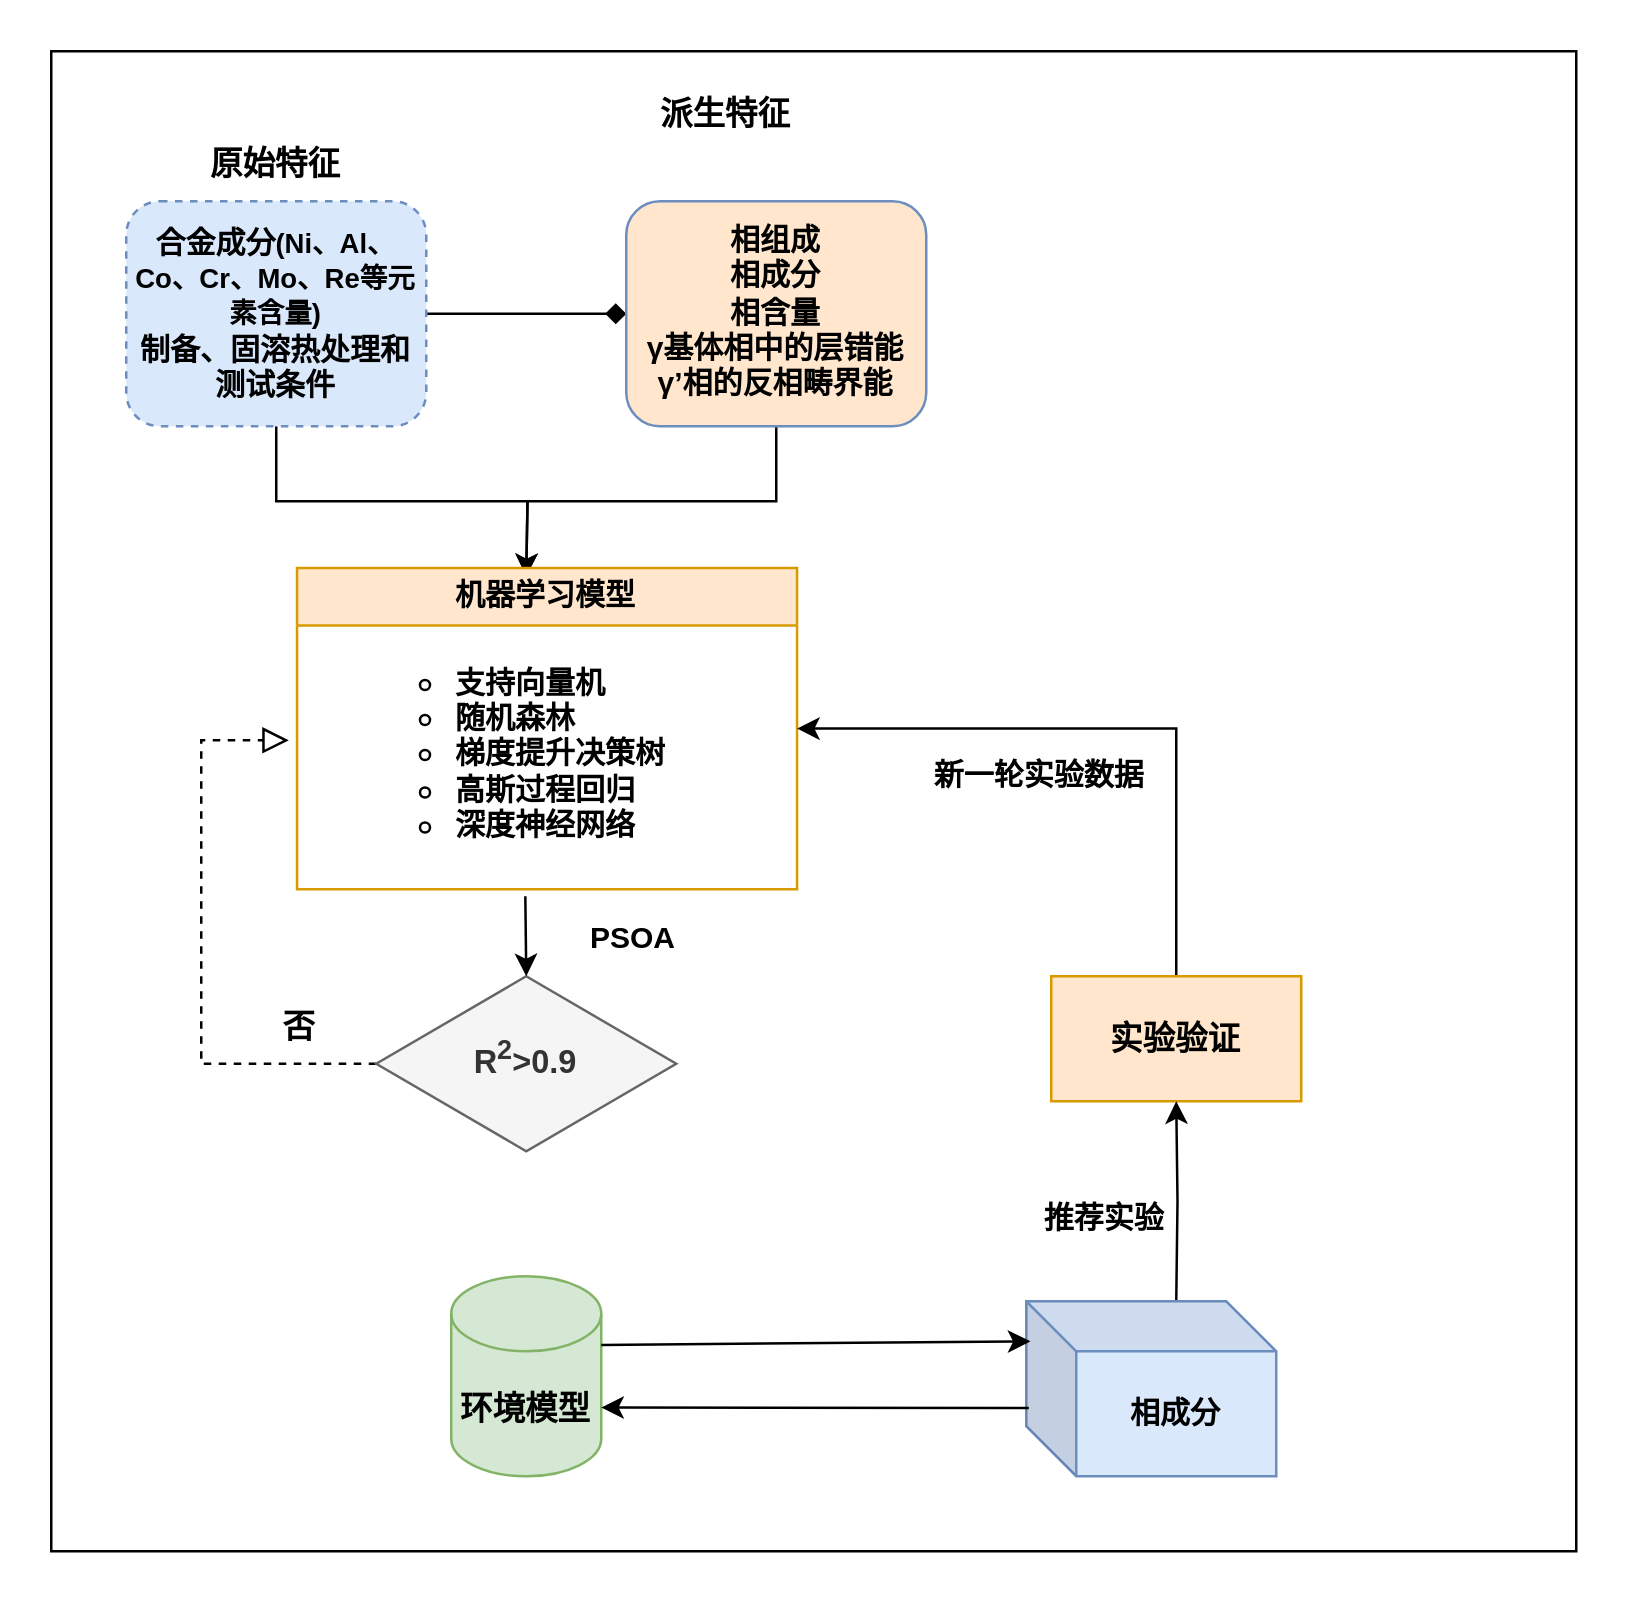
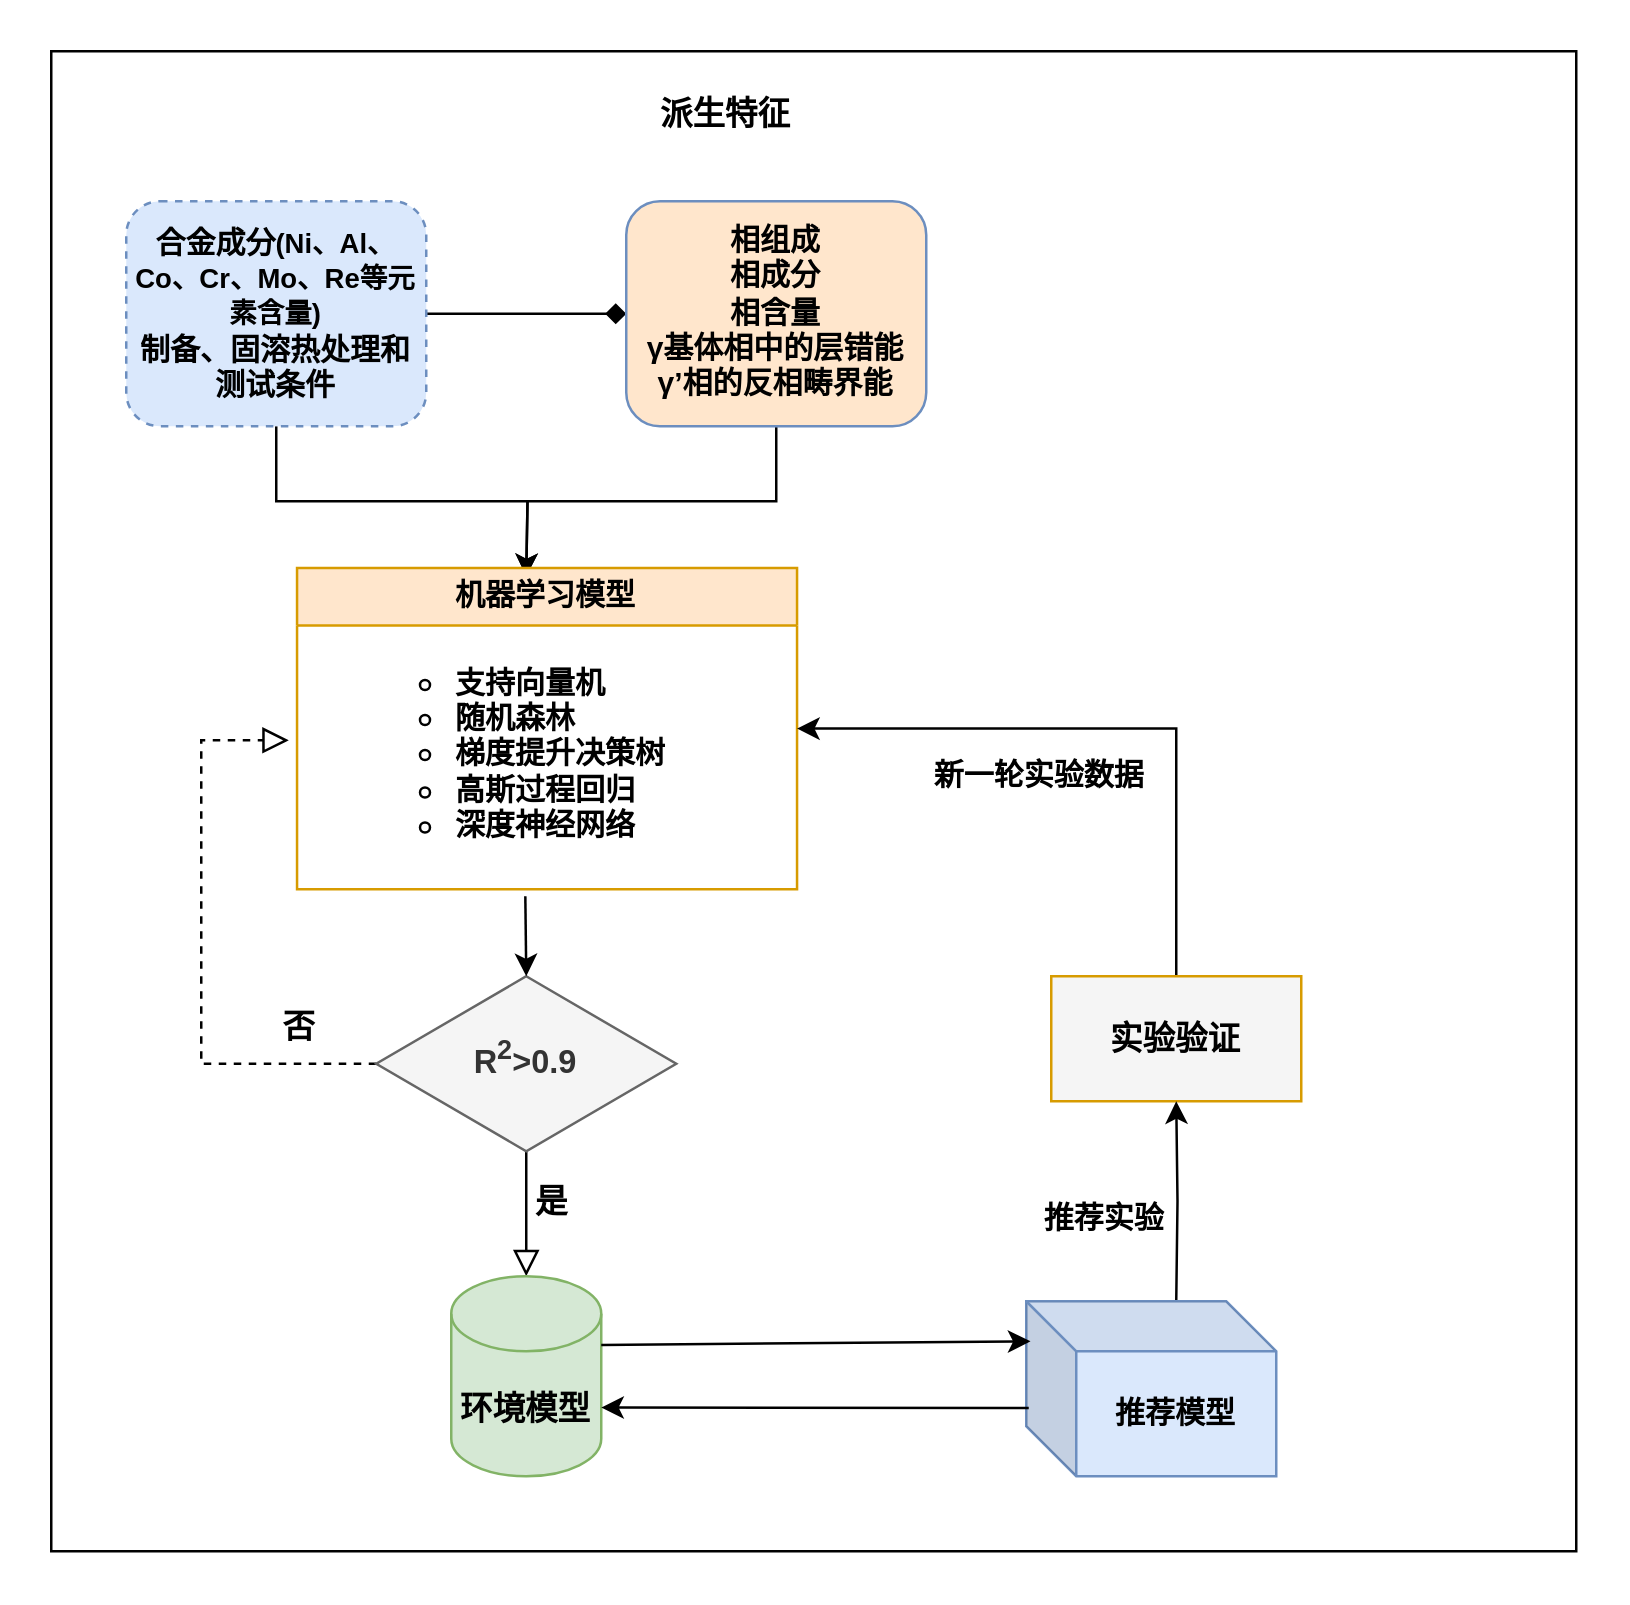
(276, 164) -> none
(633, 939) -> none
(1176, 1039) -> (1176, 1039)
none -> (526, 1201)
(1176, 1414) -> (1176, 1414)
